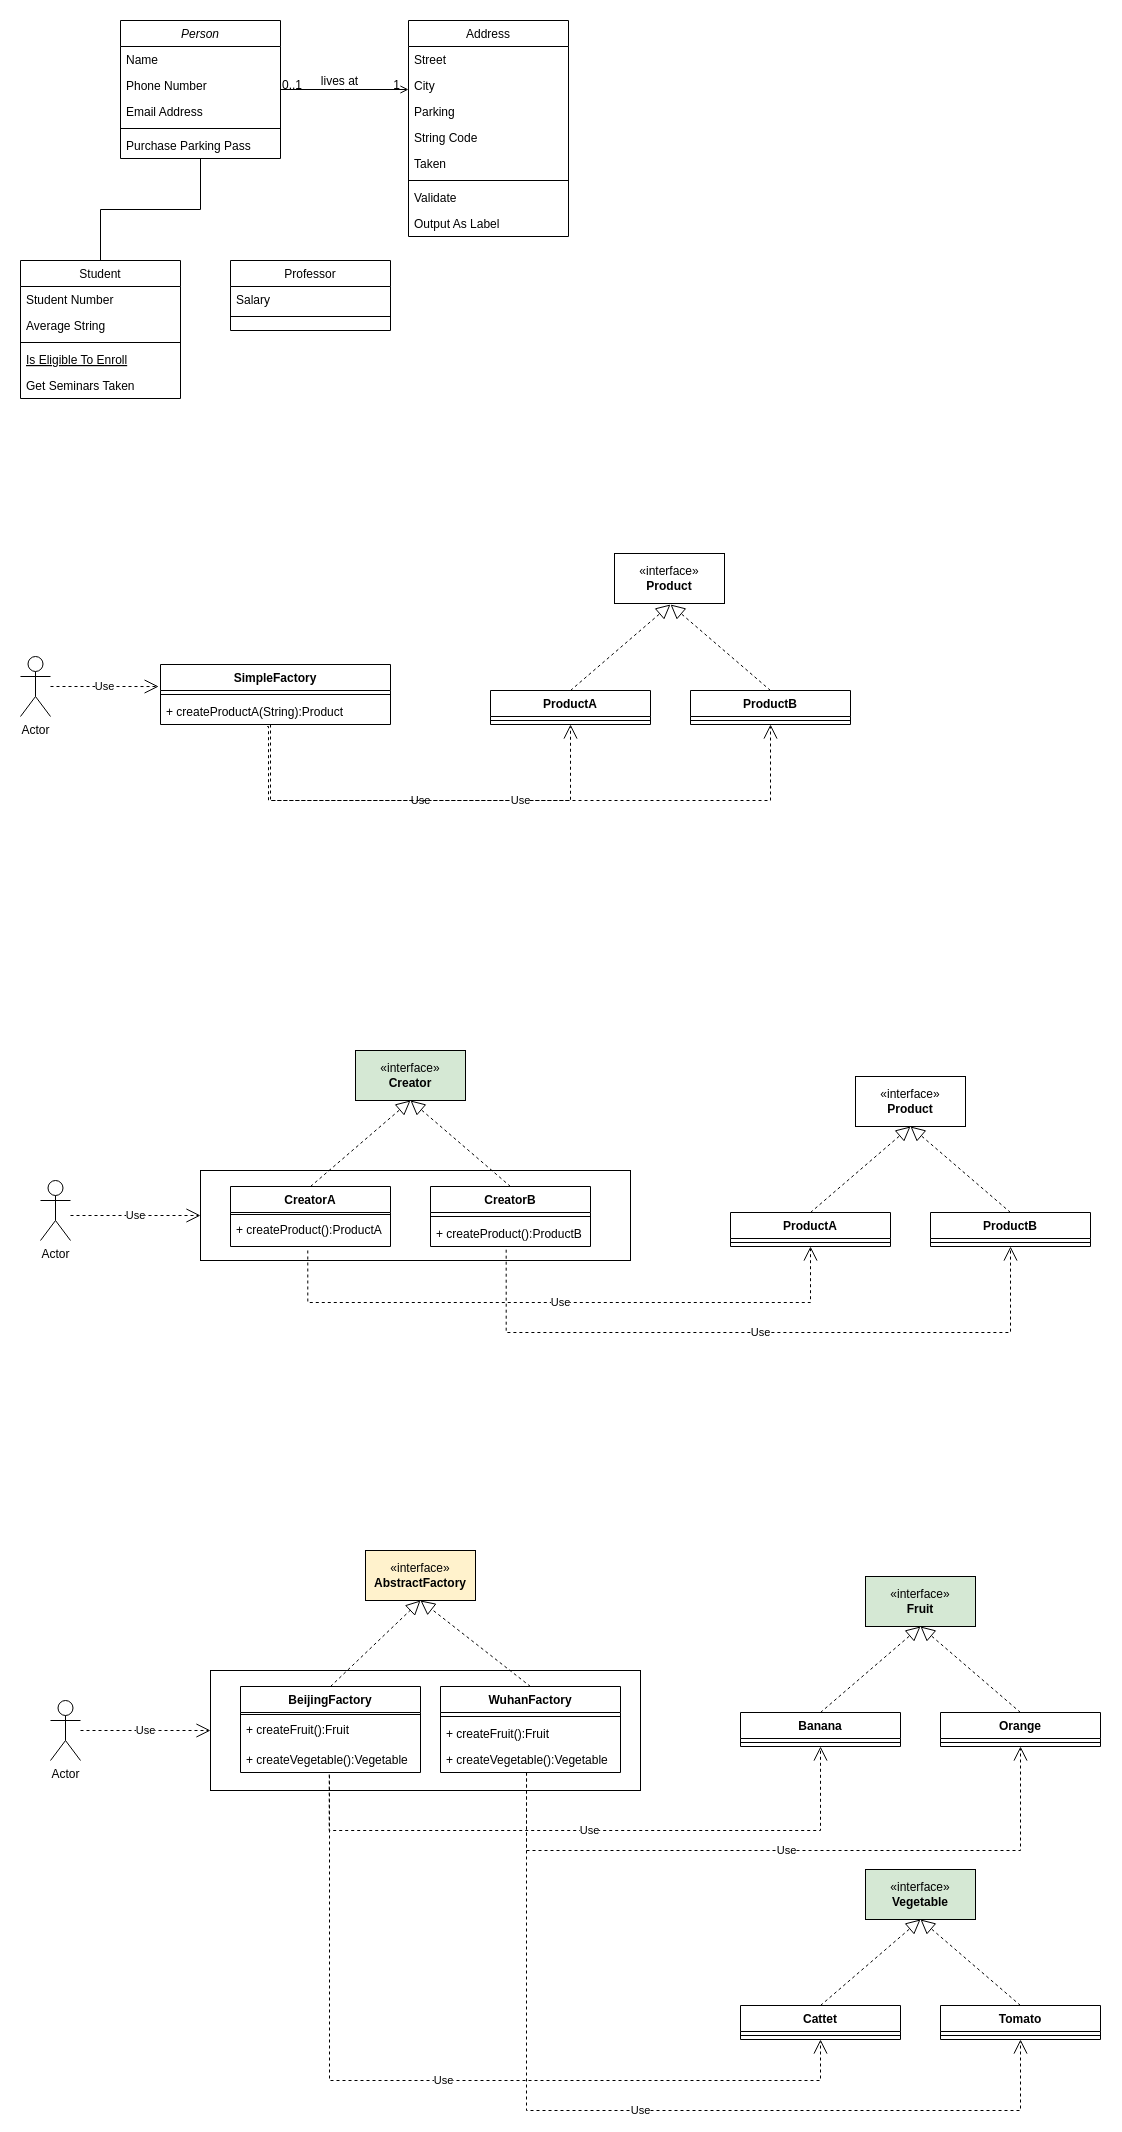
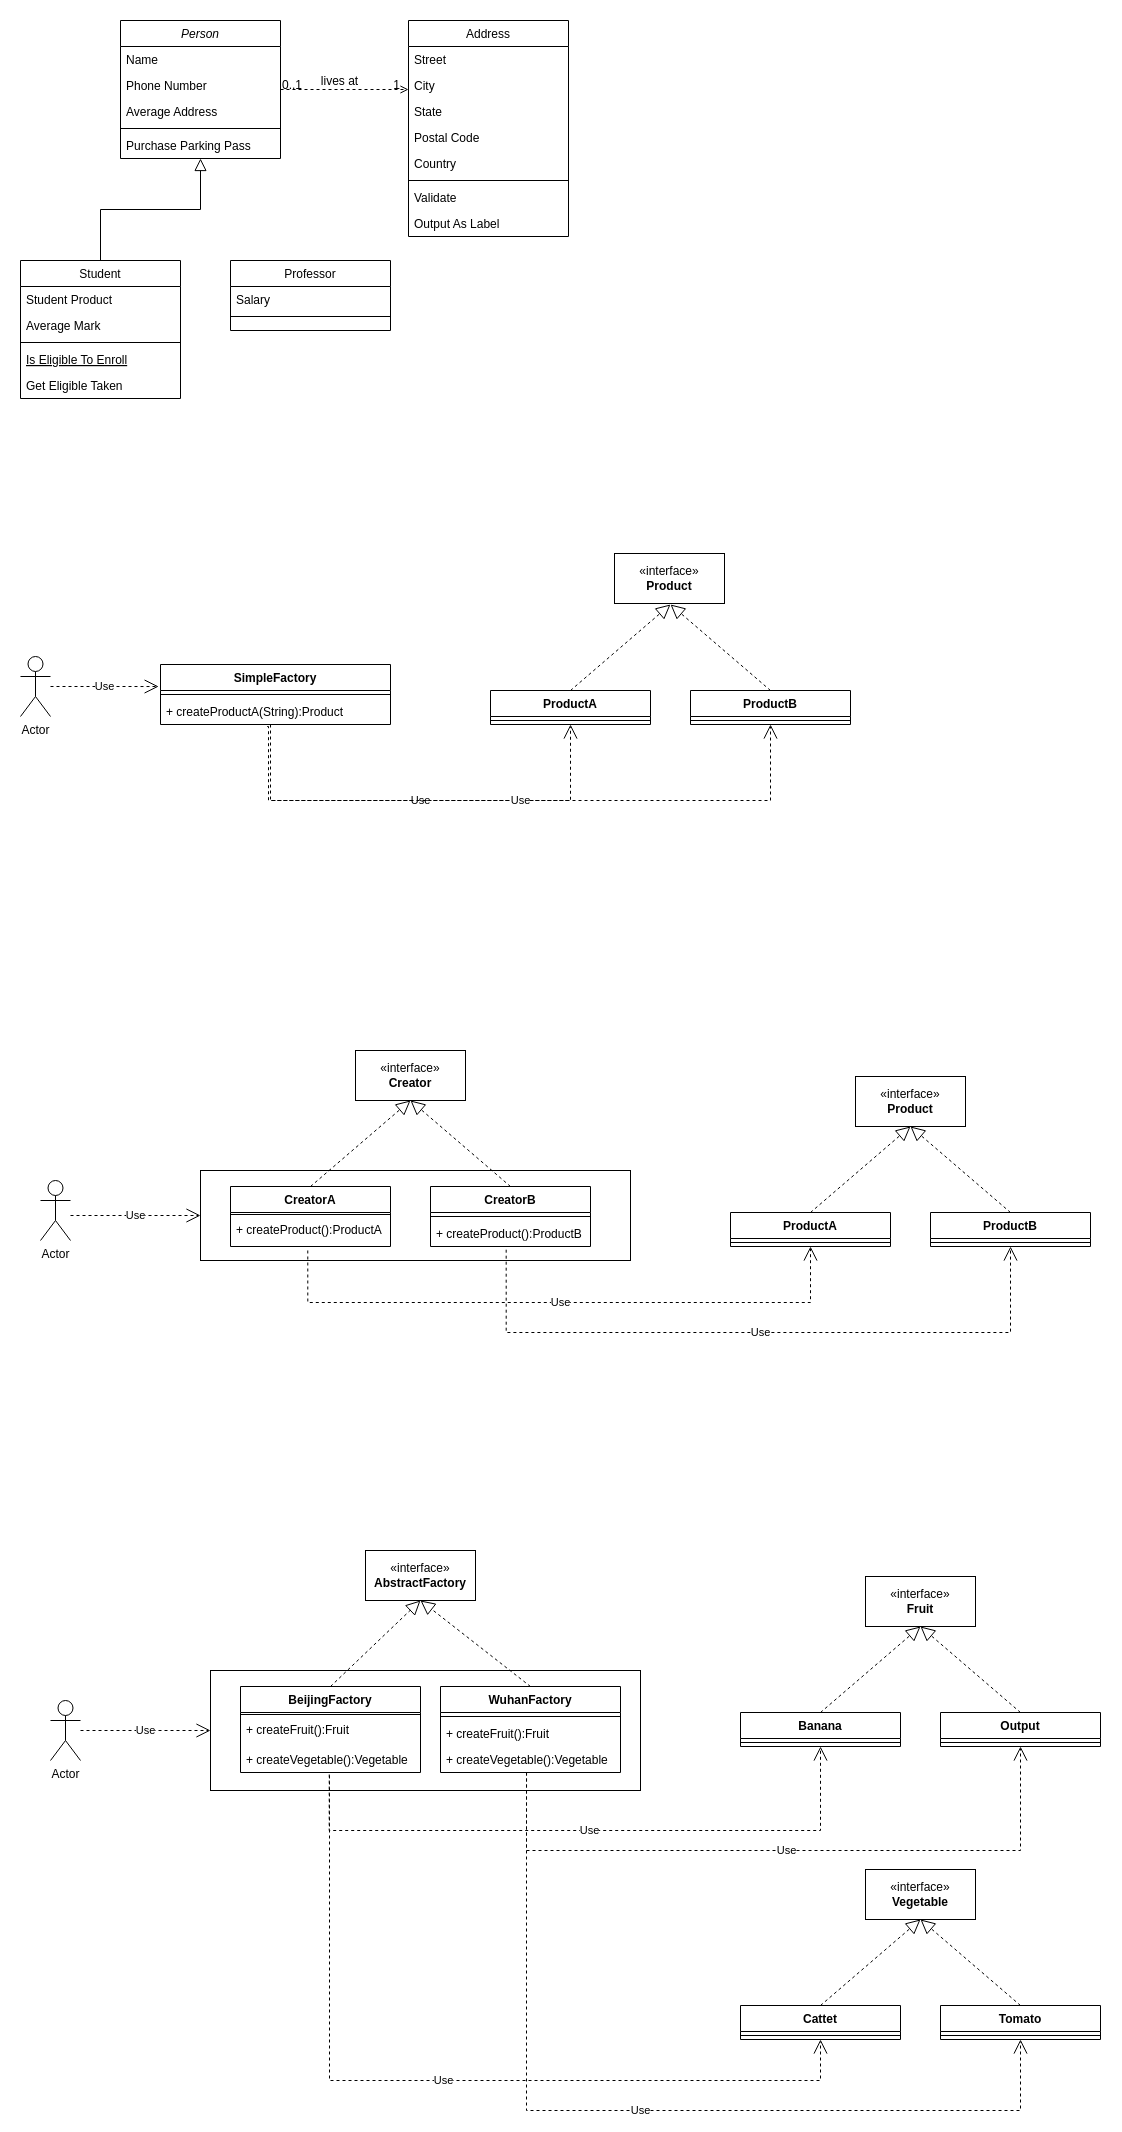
(344, 90) -> (344, 90)
(165, 112) -> (175, 112)
(436, 112) -> (431, 112)
(448, 138) -> (448, 138)
(431, 164) -> (438, 164)
(201, 167) -> (201, 172)
(71, 300) -> (75, 300)
(70, 326) -> (65, 326)
(82, 386) -> (77, 386)
(411, 1076) -> (411, 1076)
(421, 1576) -> (421, 1576)
(921, 1602) -> (921, 1602)
(1021, 1727) -> (1021, 1727)
(921, 1895) -> (921, 1895)
